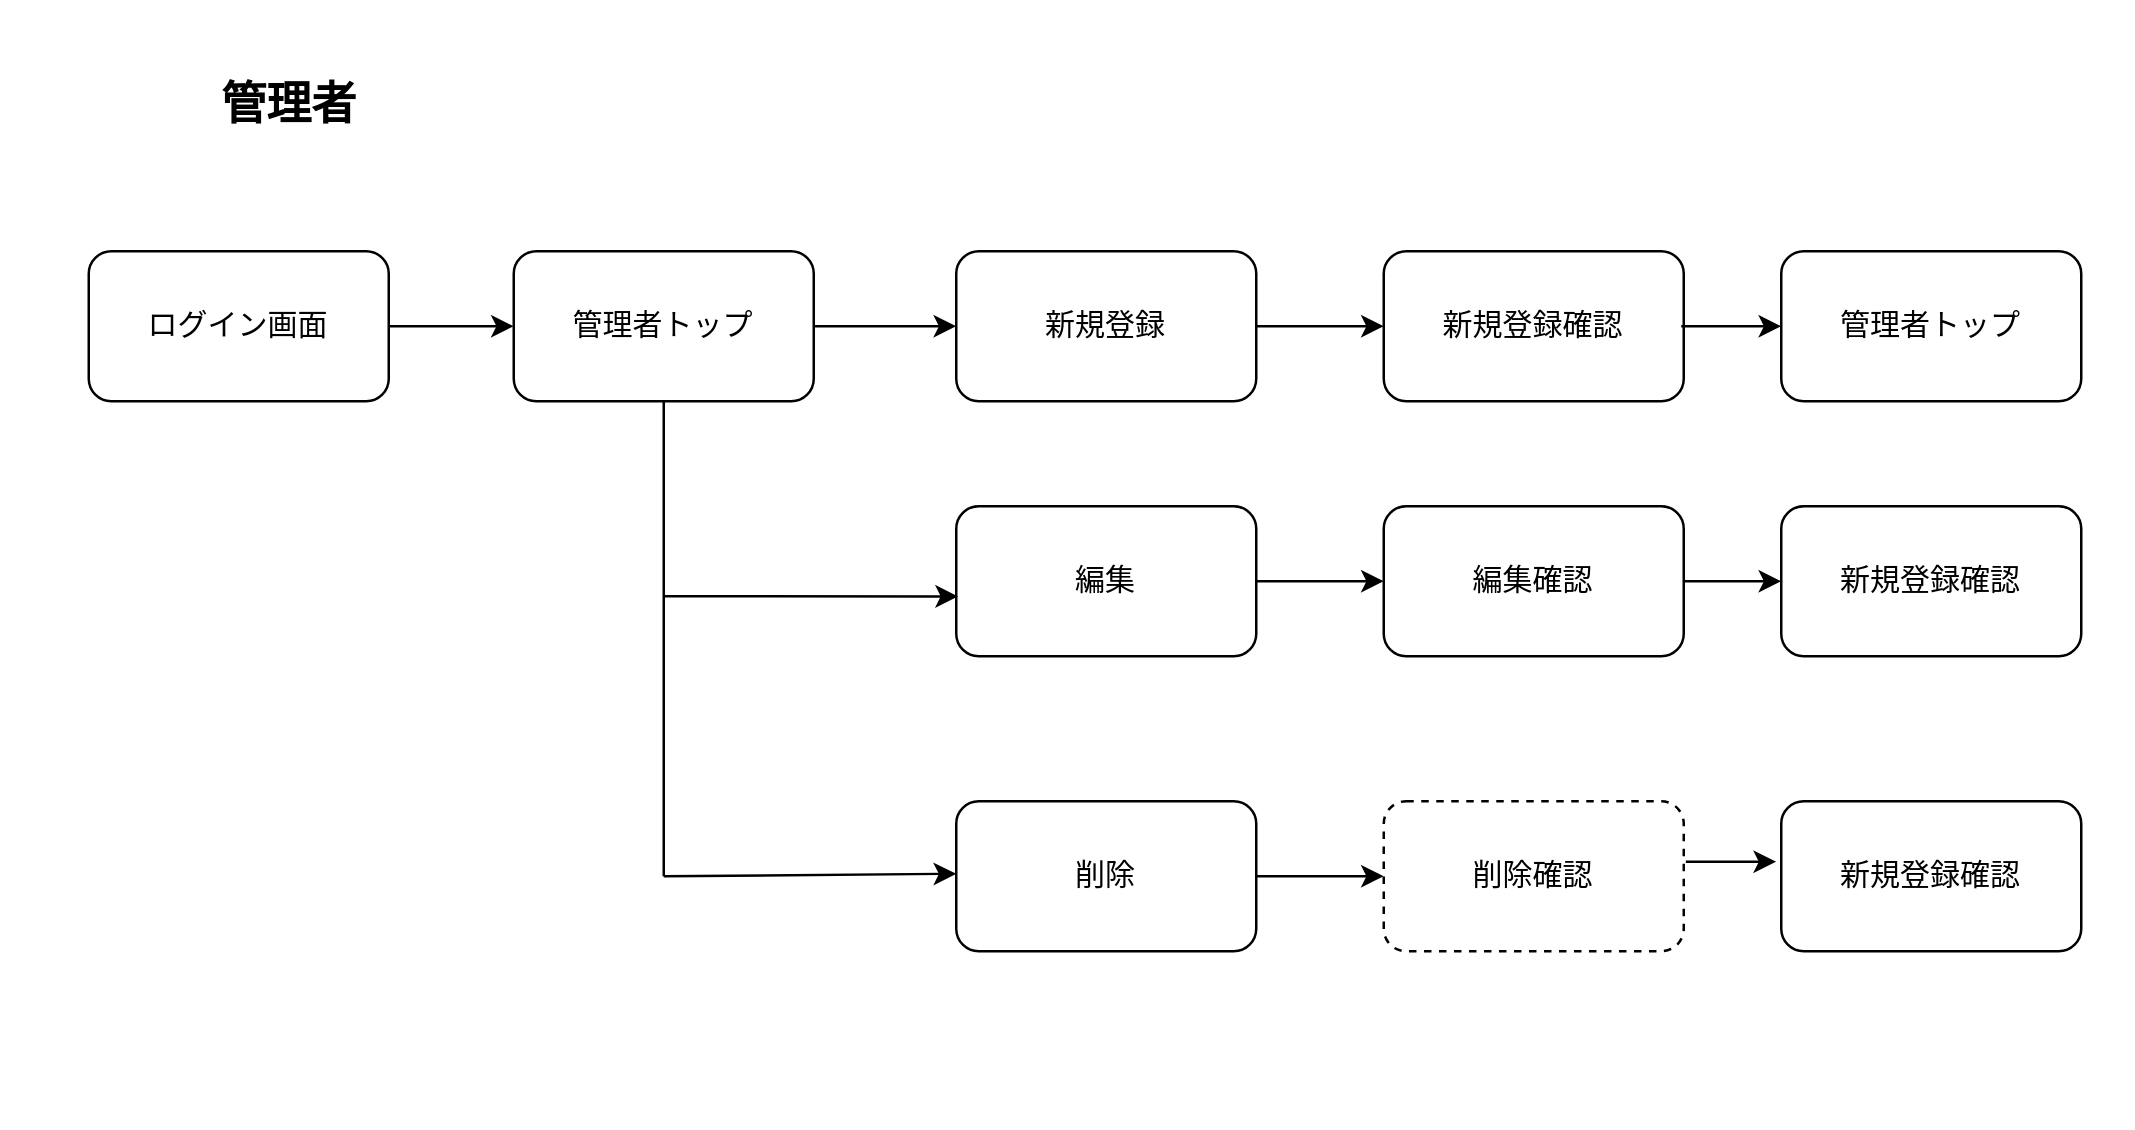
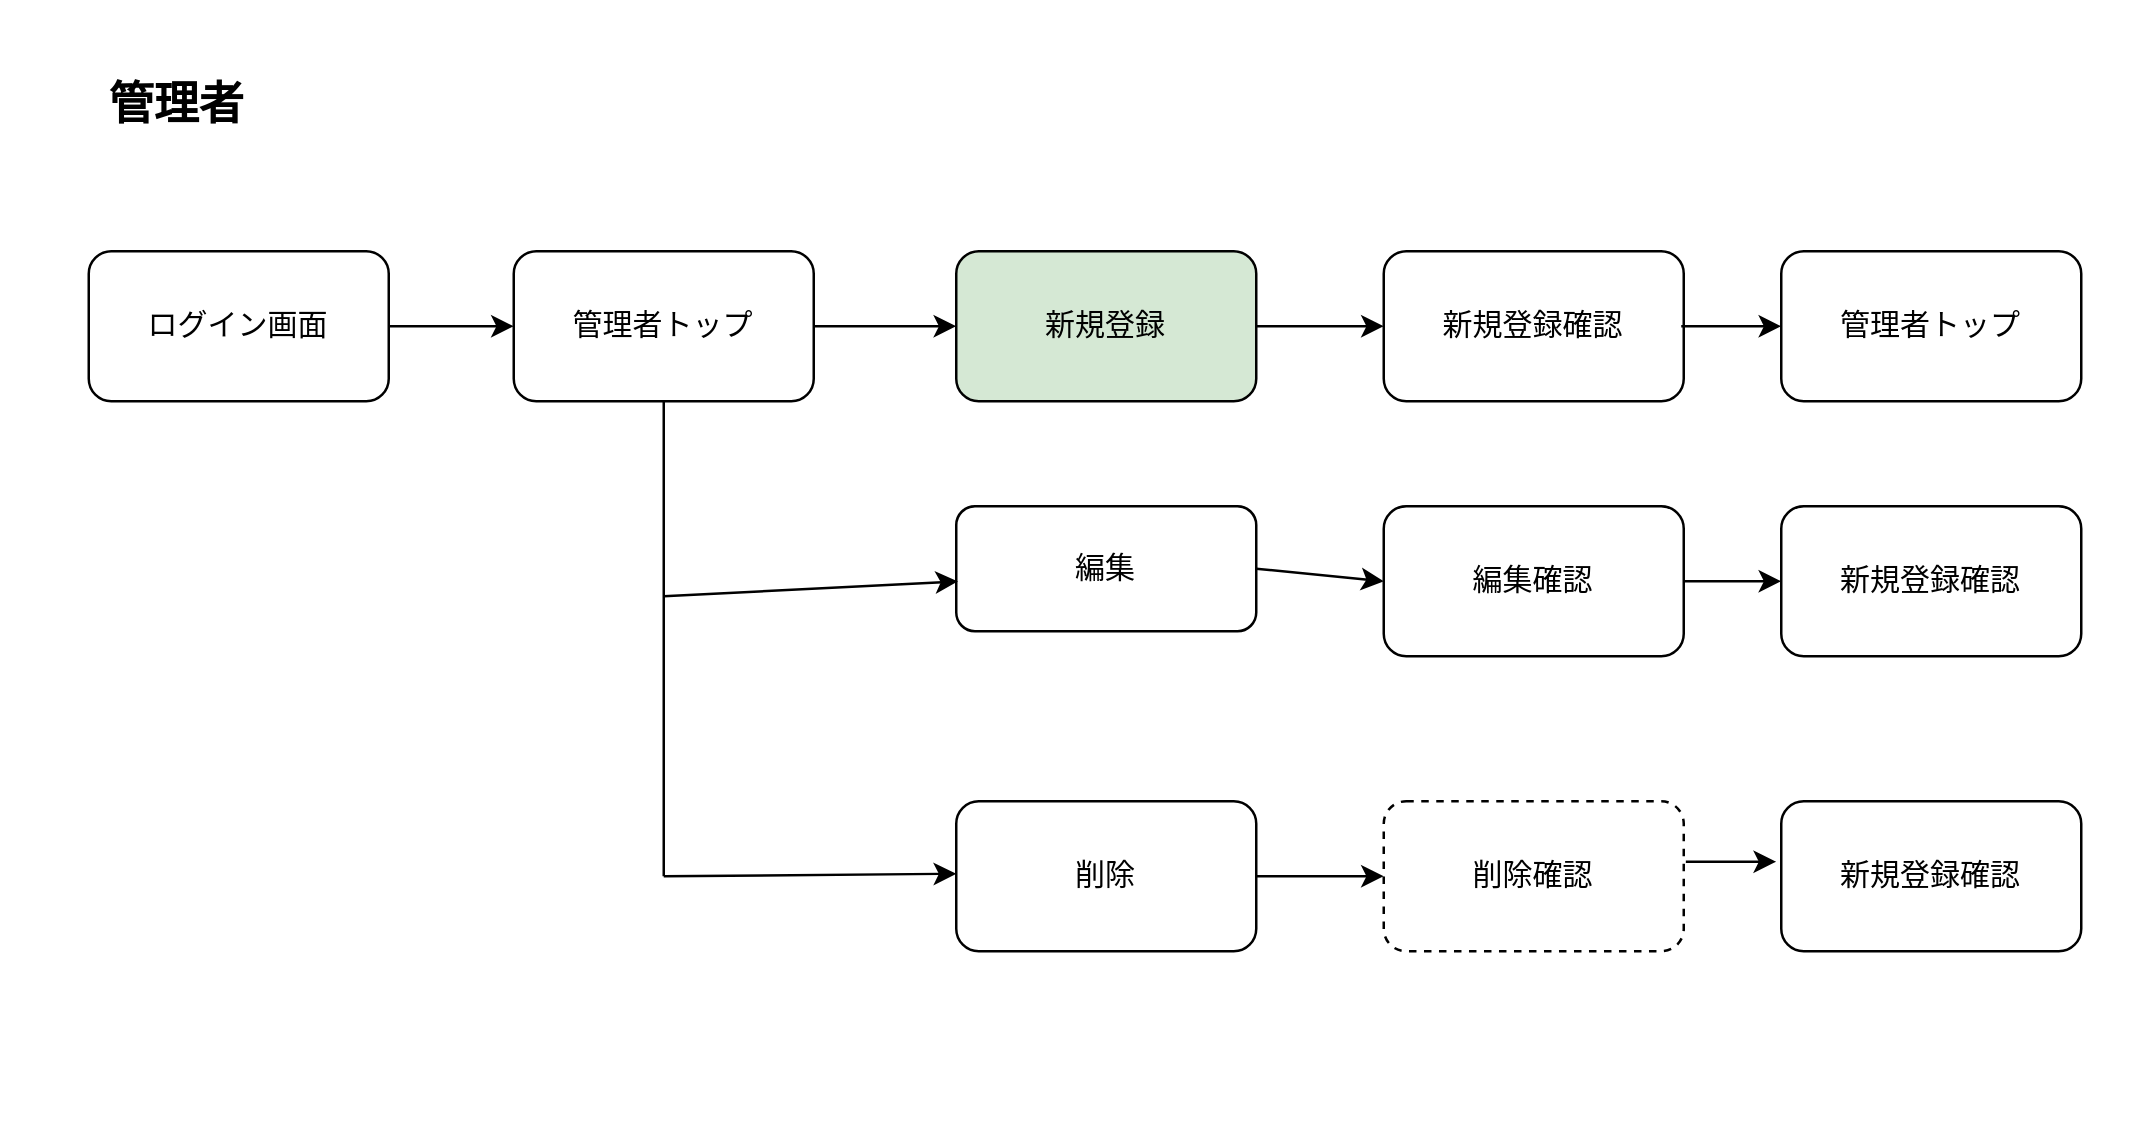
(289, 101) -> (176, 101)
(1106, 326) -> (1106, 326)
(1106, 581) -> (1106, 569)
